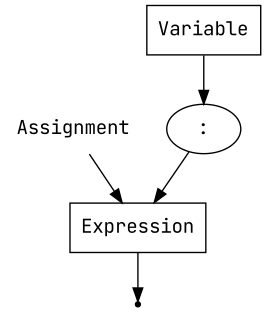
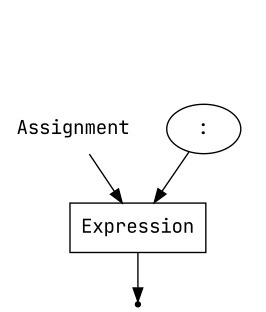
(204, 30) -> none
